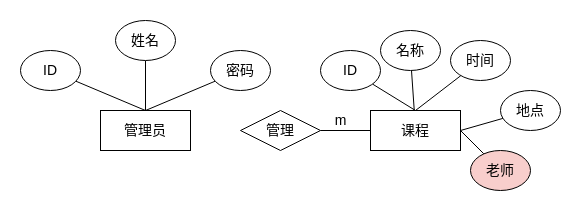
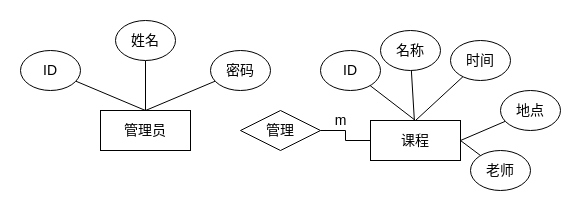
(416, 131) -> (416, 141)
(501, 171) -> (501, 171)
